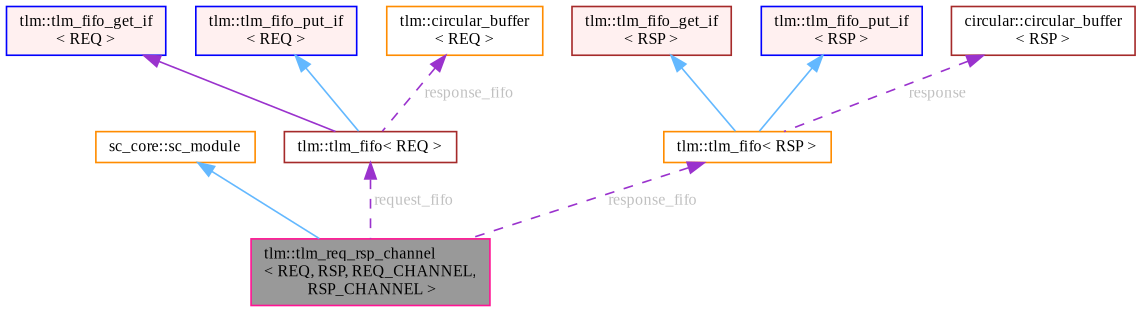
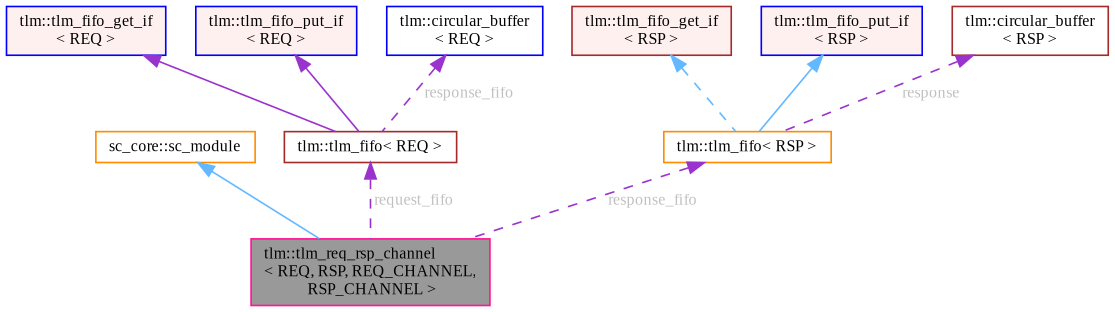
(465, 31) -> (465, 31)
(1043, 31) -> (1030, 31)
(332, 100) -> (332, 100)
(709, 100) -> (709, 100)
